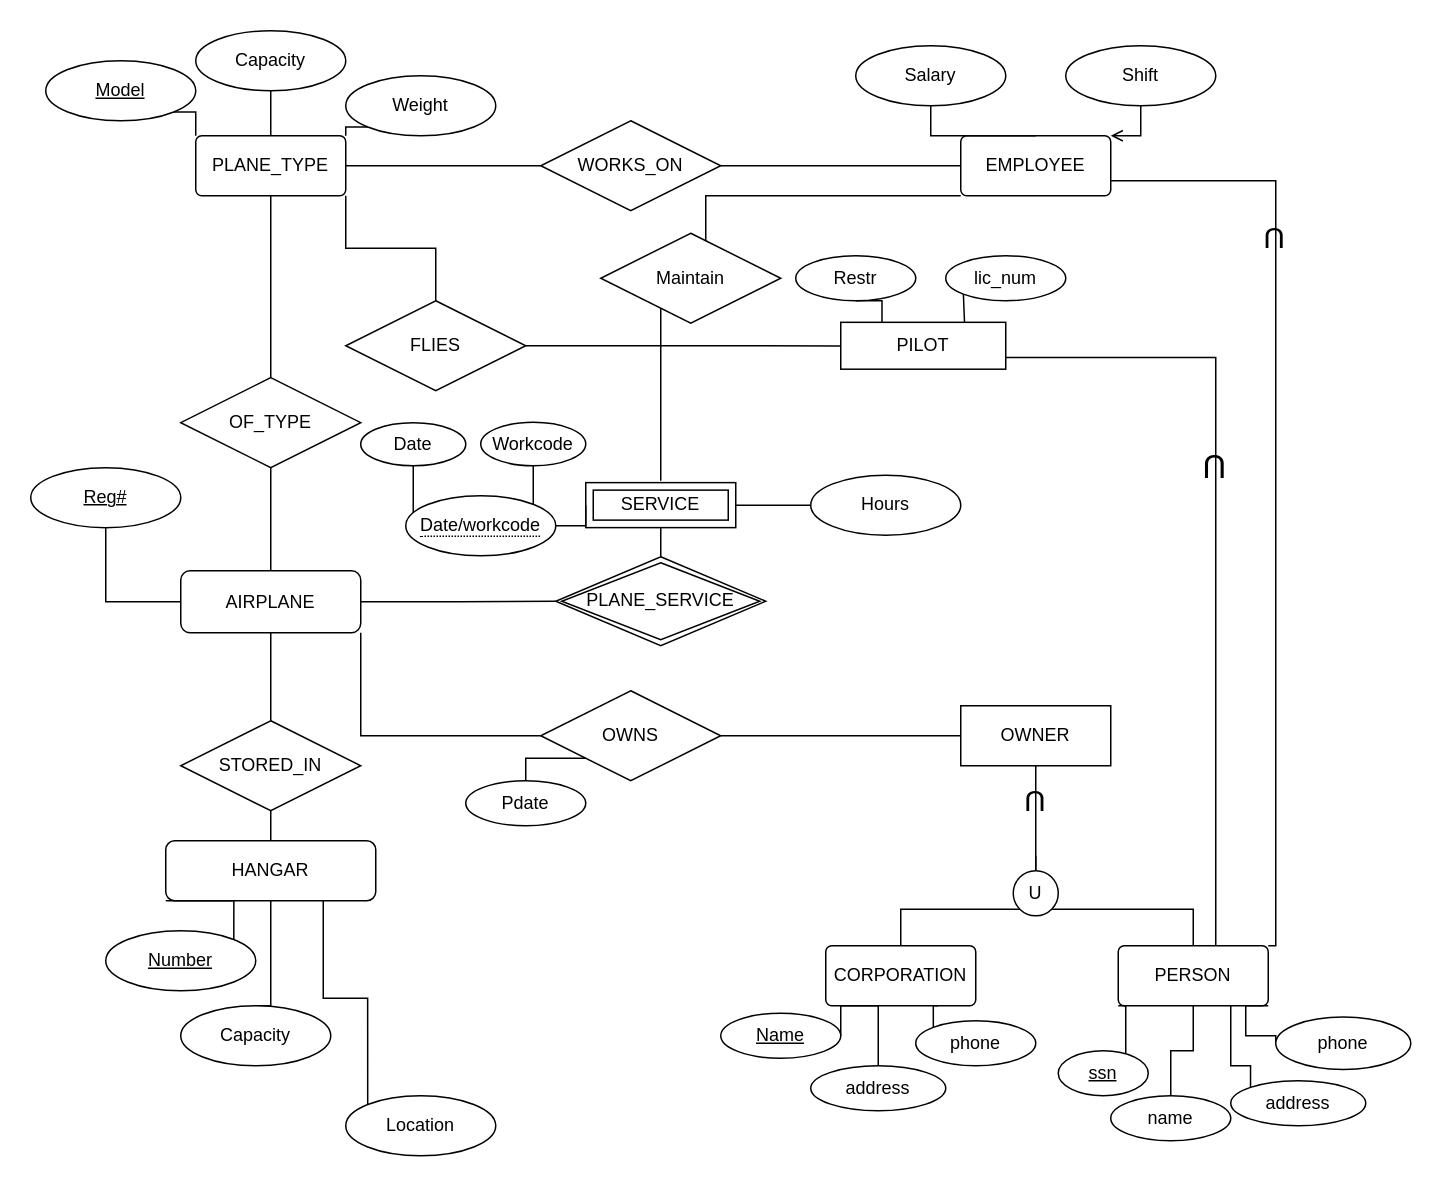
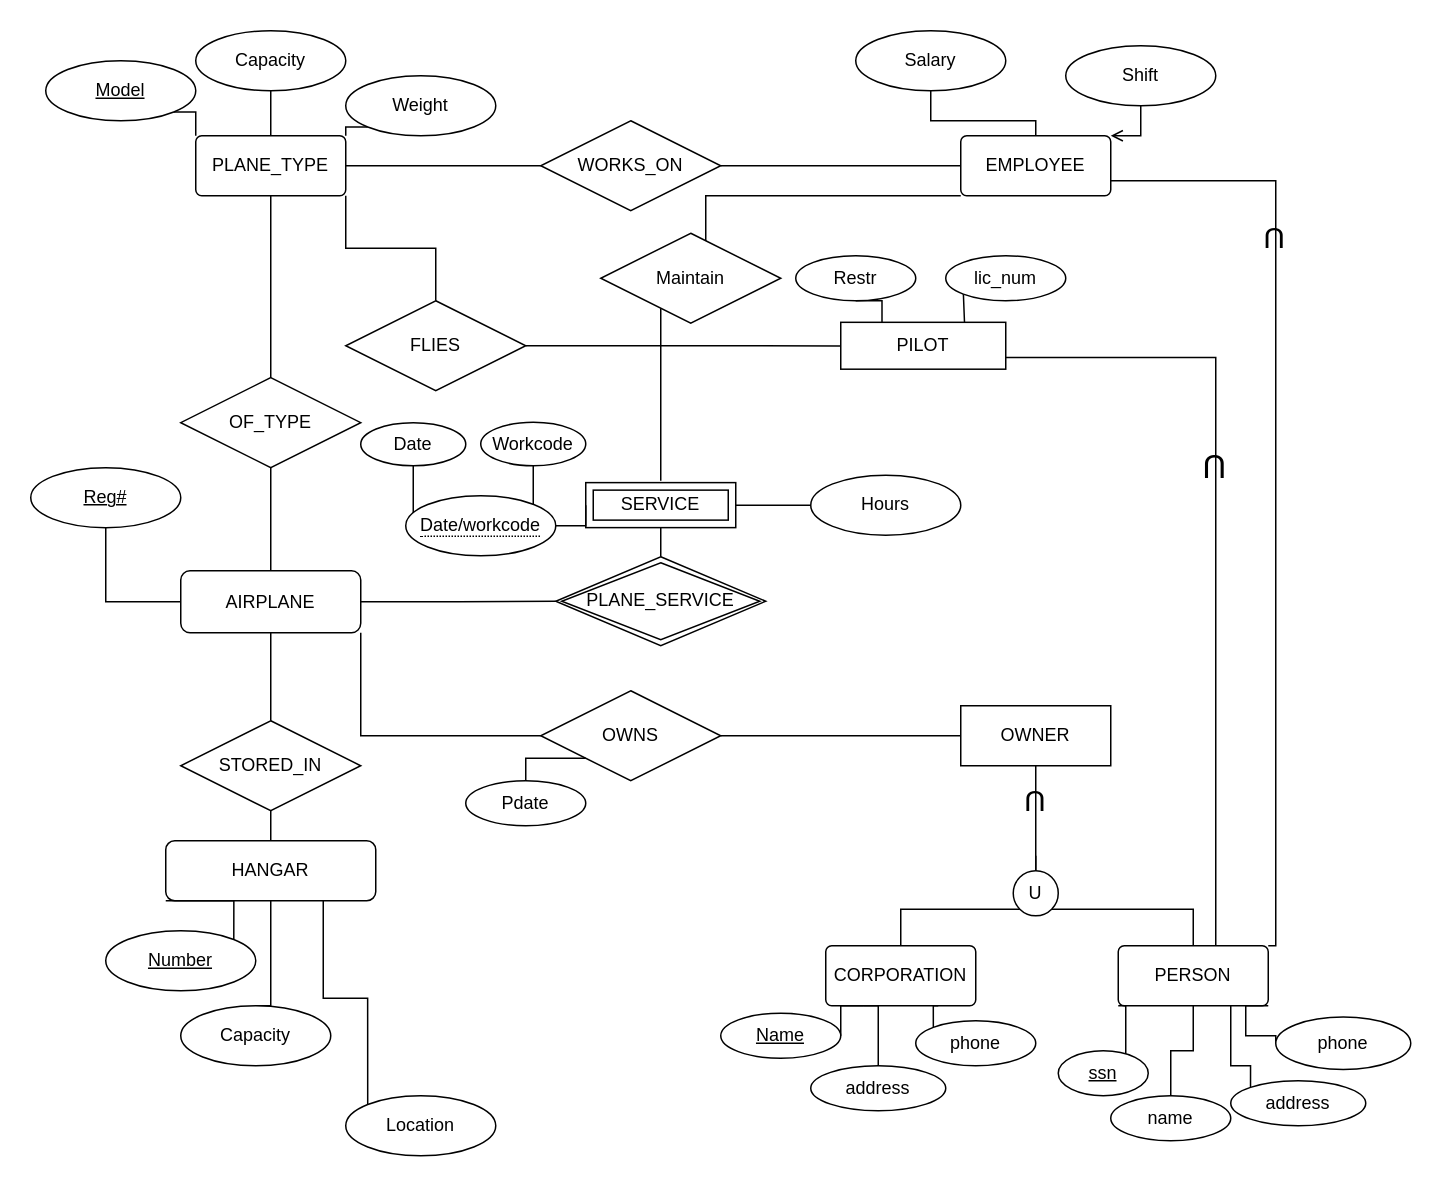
(931, 76) -> (931, 61)
